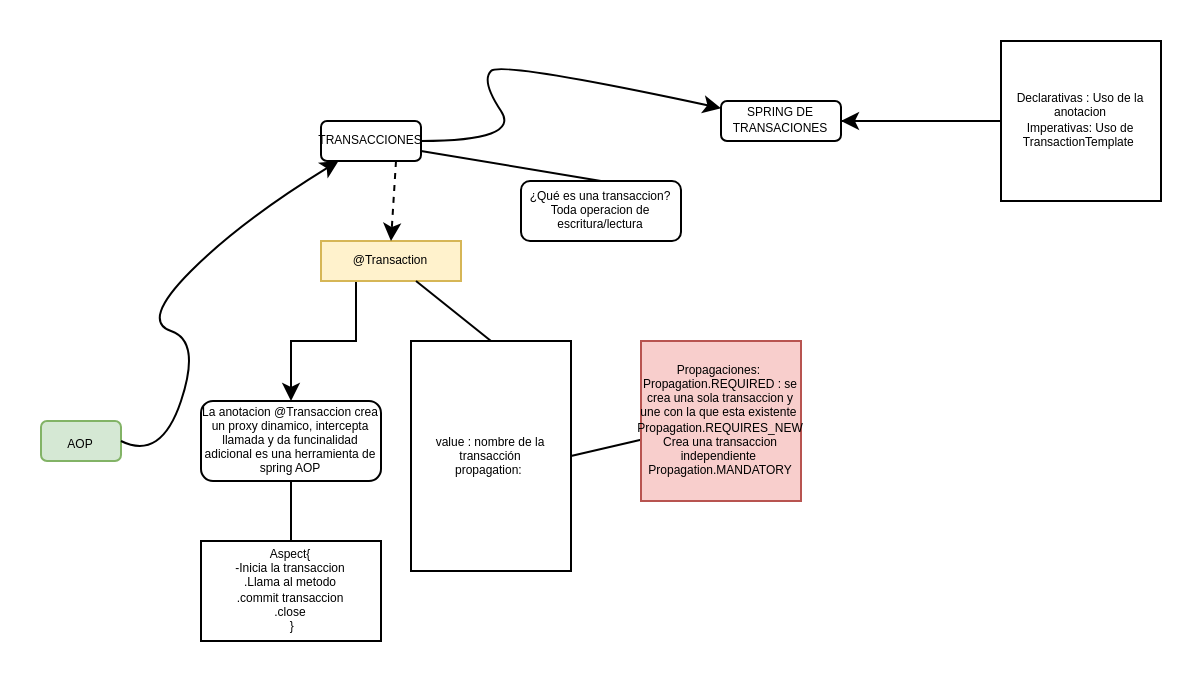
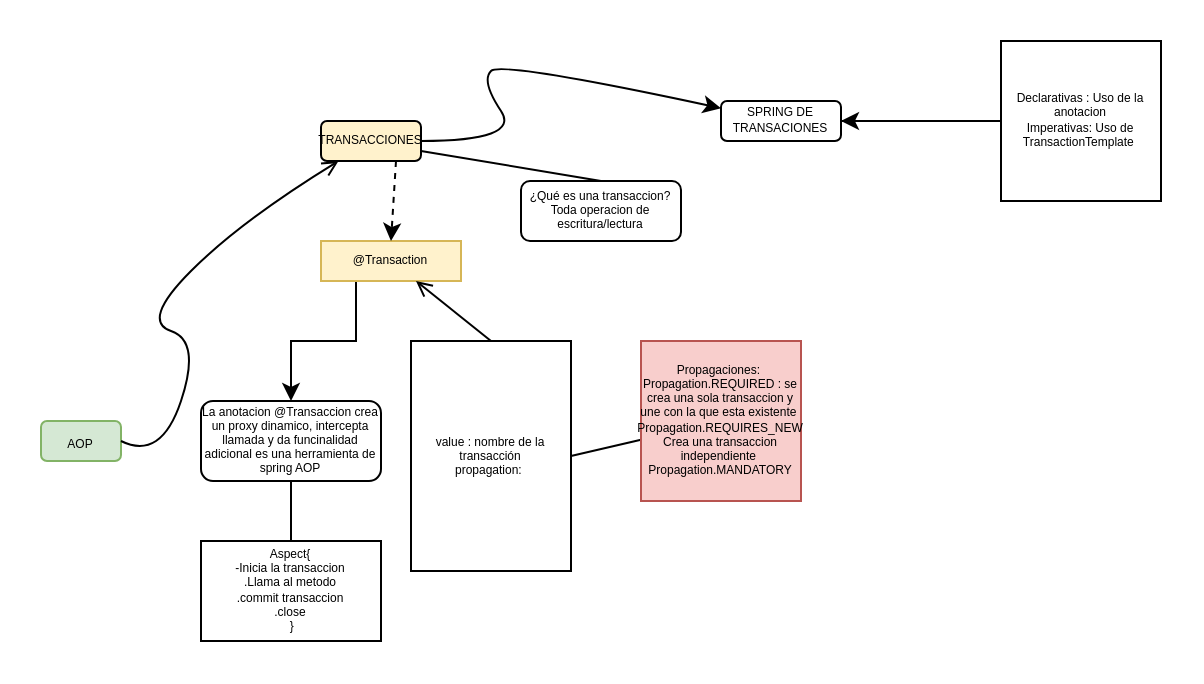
(371, 141) -> (371, 141)
(326, 169) -> (329, 167)
(420, 284) -> (422, 286)
